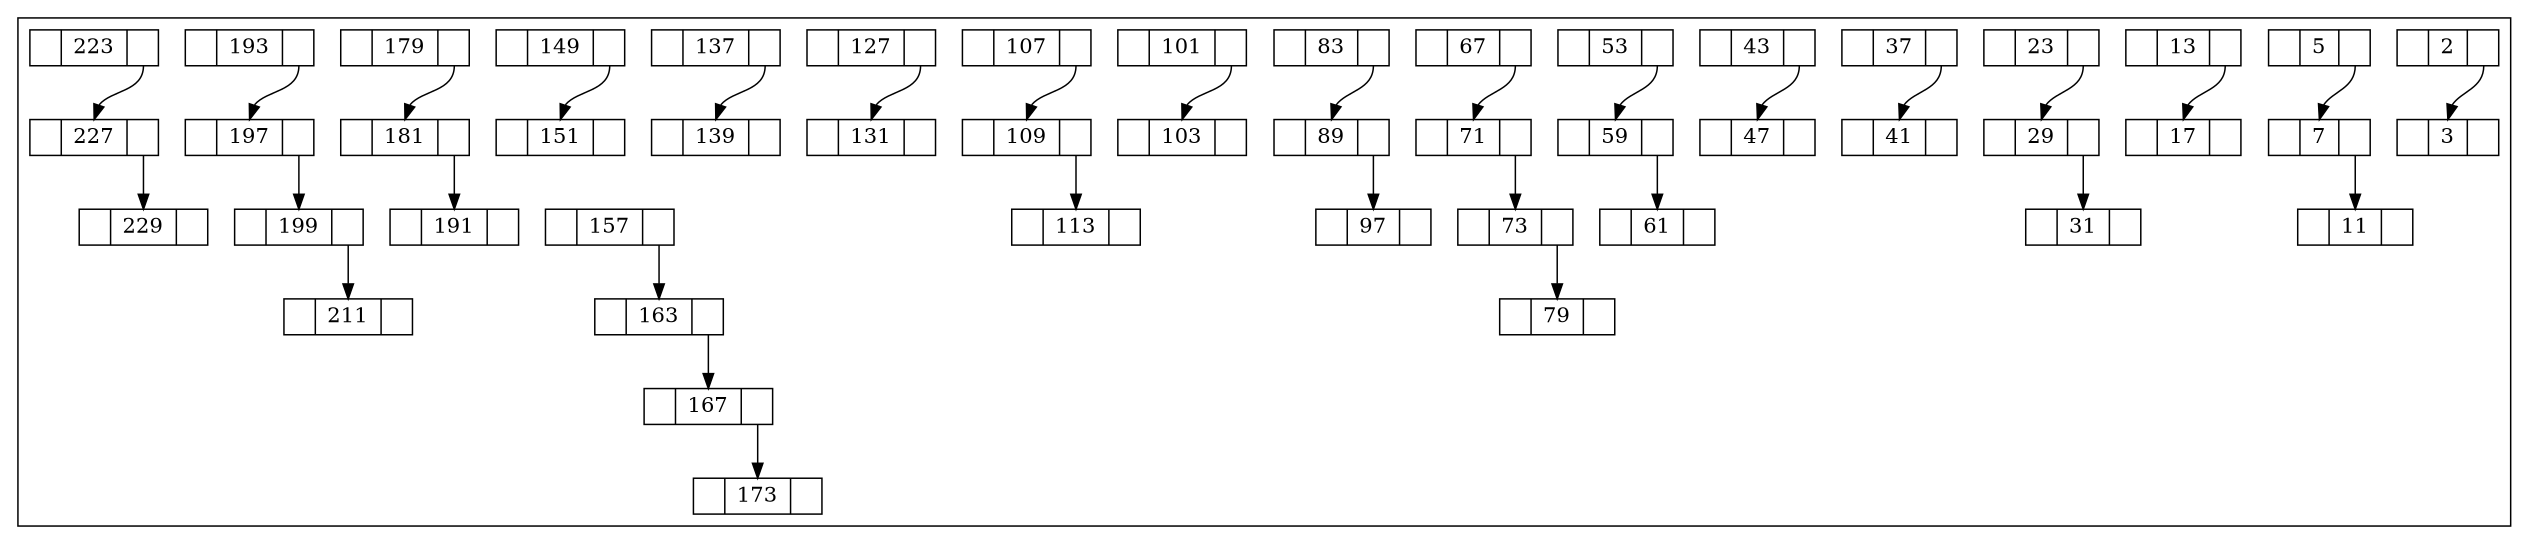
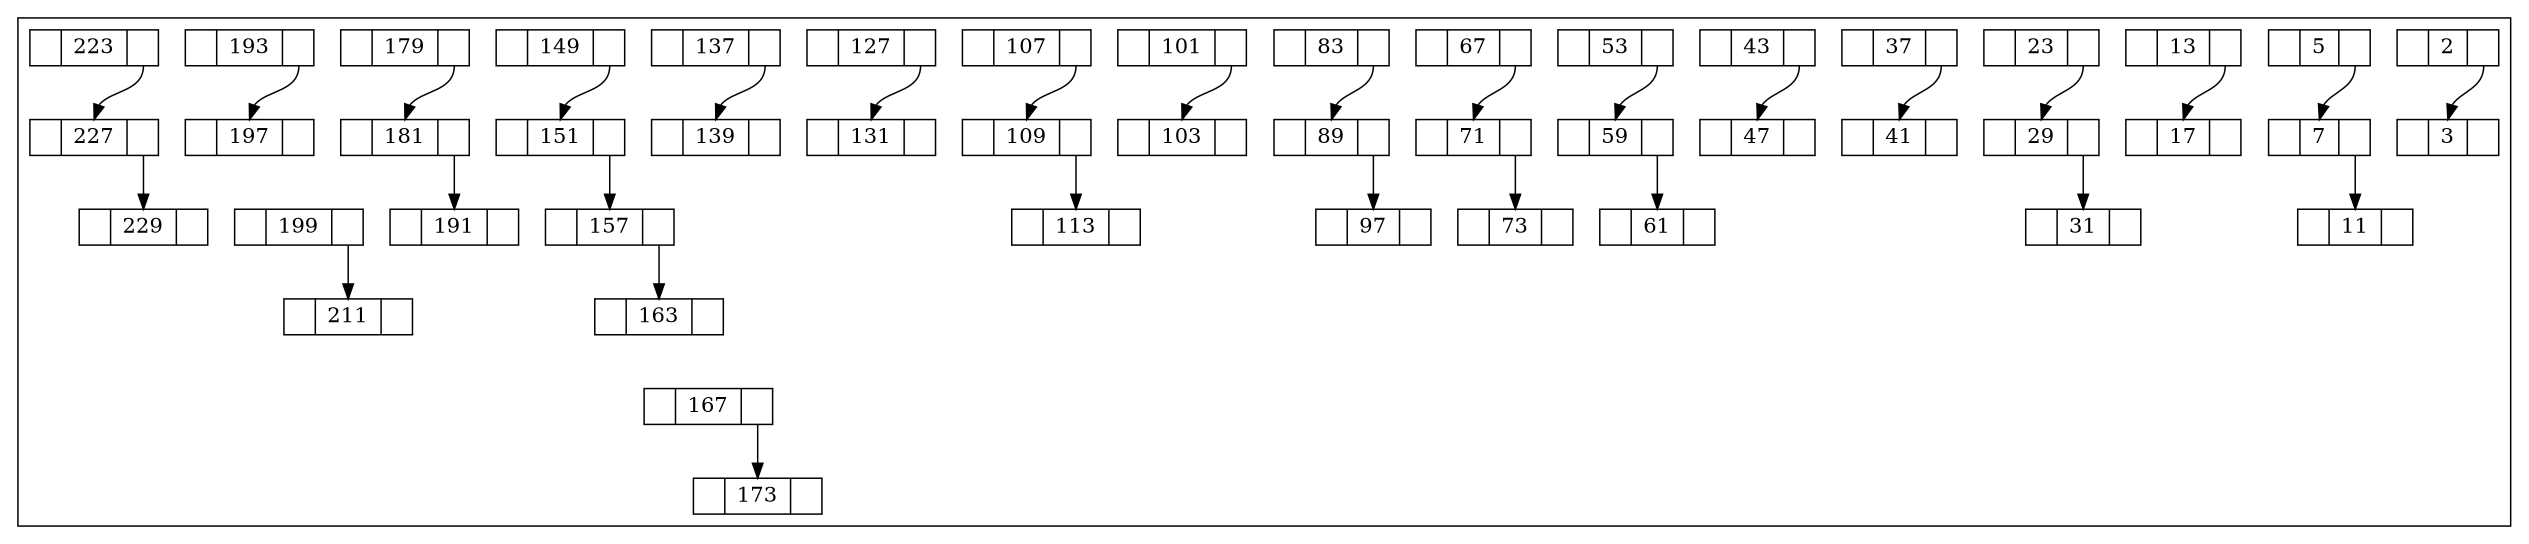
(299, 175) -> none
none -> (610, 175)
(1557, 317) -> none
(708, 354) -> none
